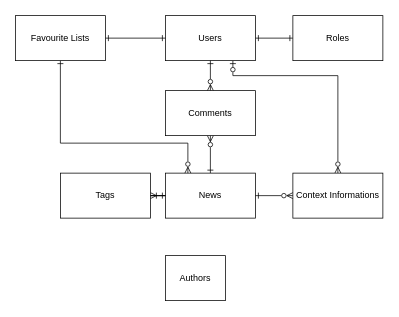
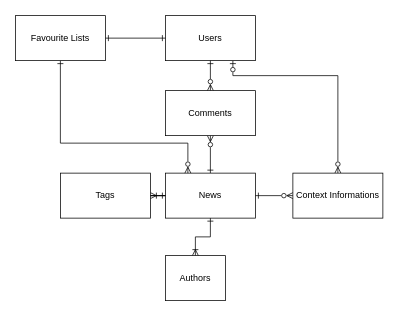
(274, 38) -> none
(338, 38) -> none
none -> (210, 229)
